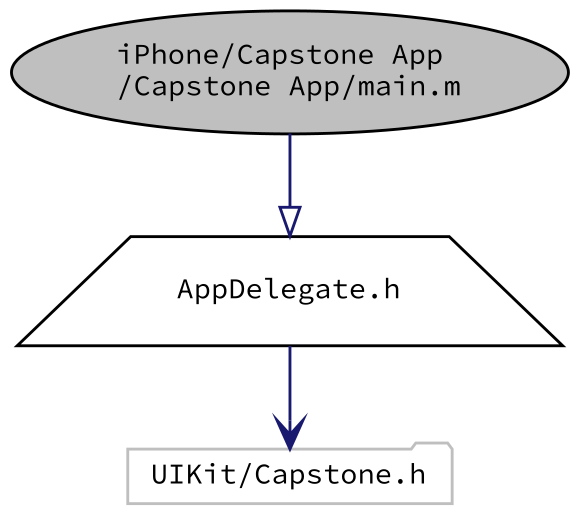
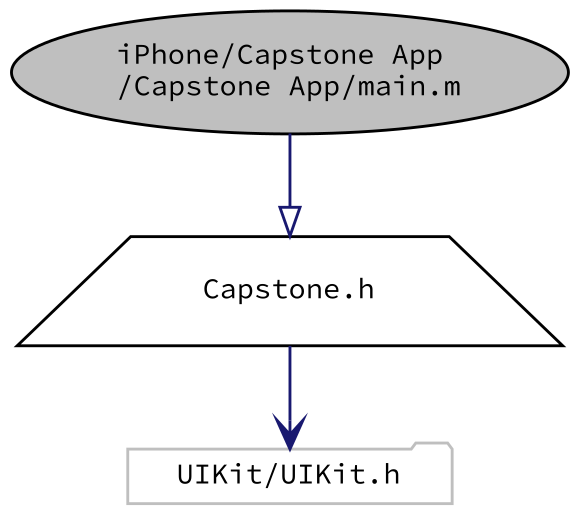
(290, 291) -> (290, 291)
(290, 476) -> (290, 476)
